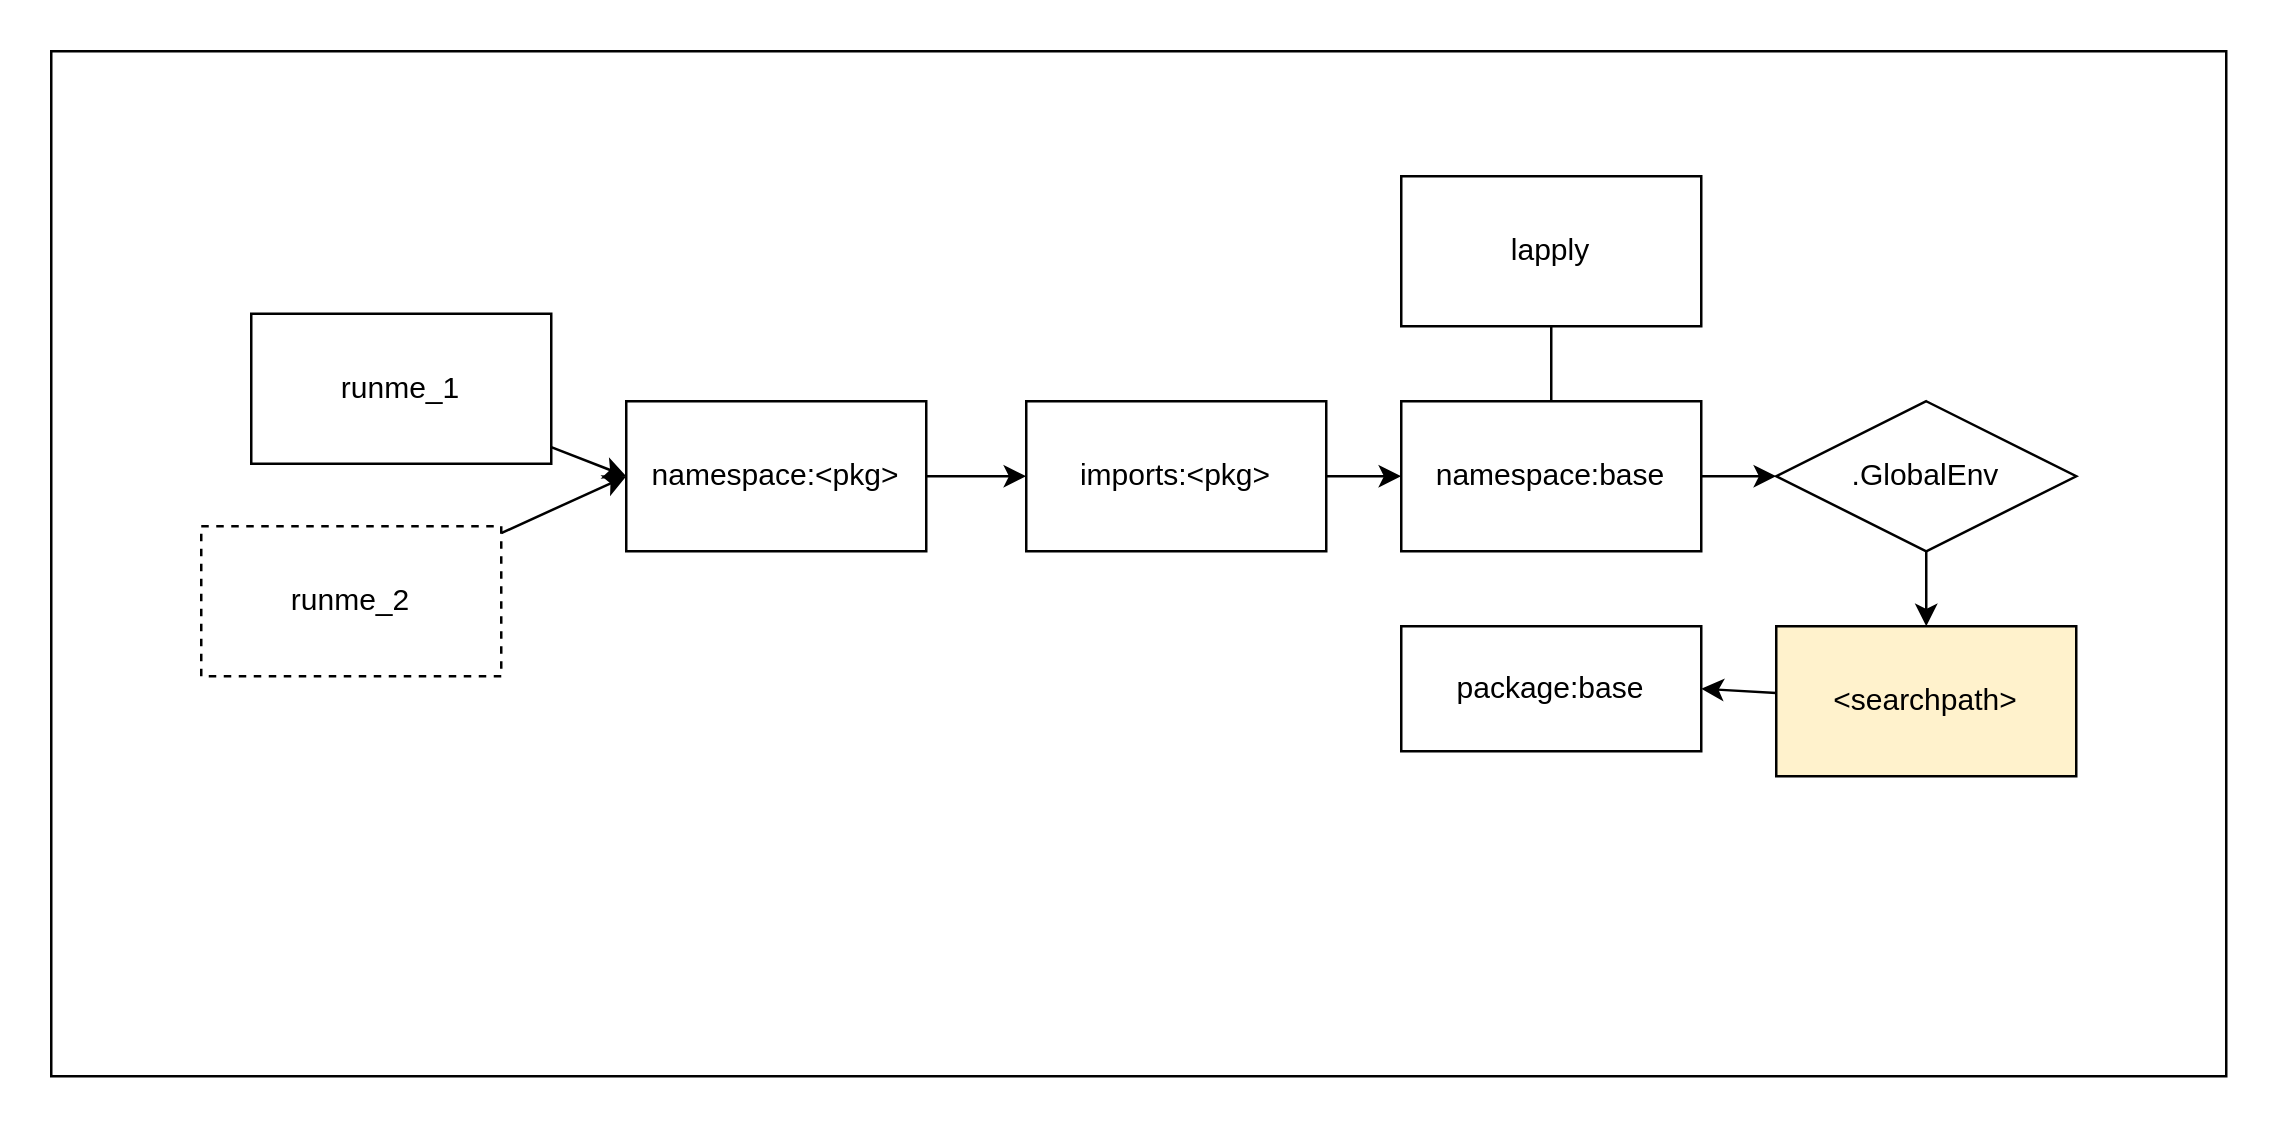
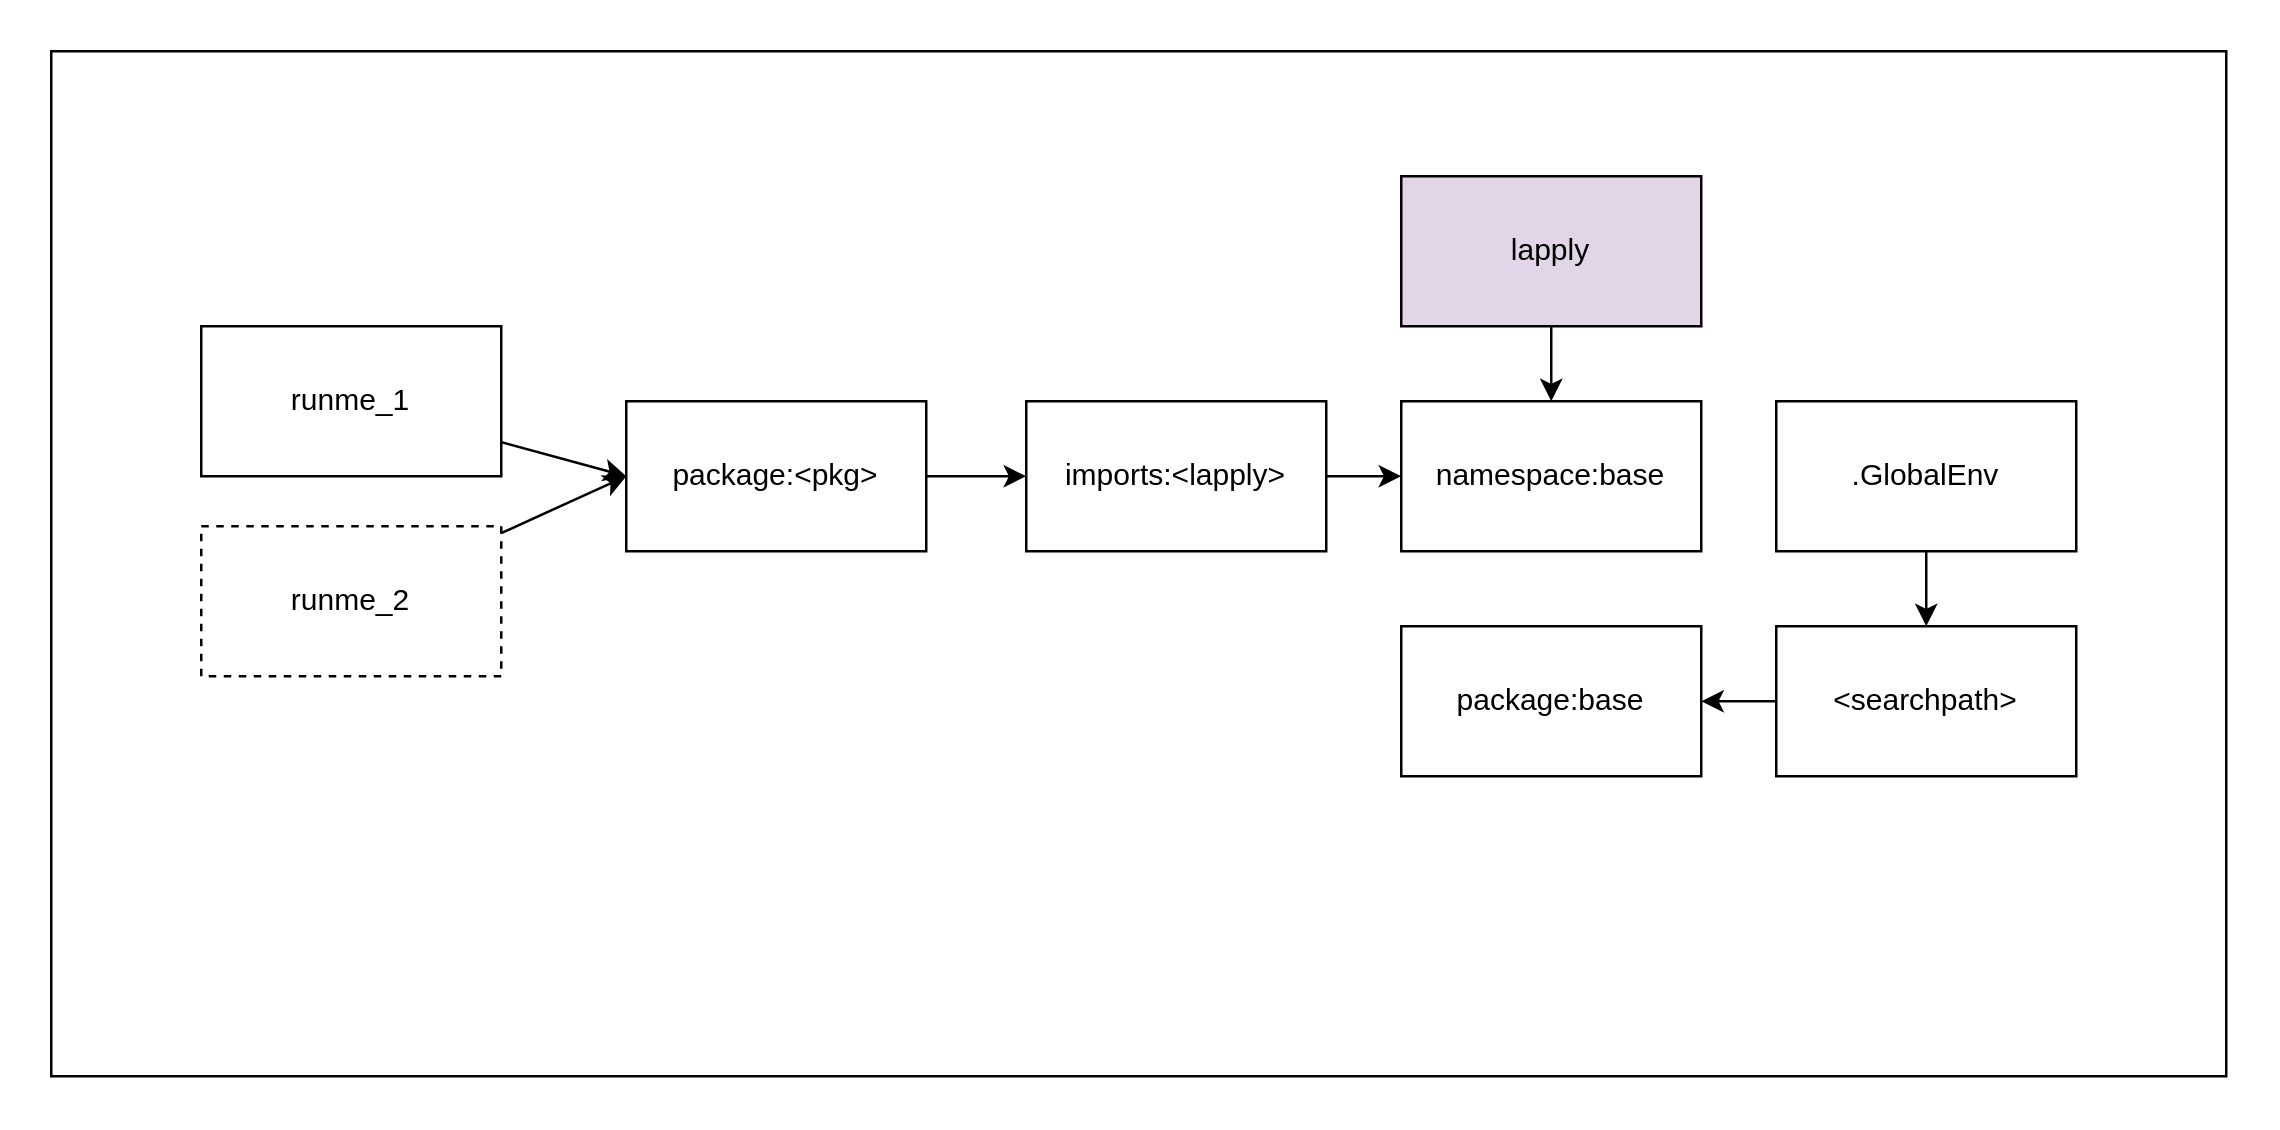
(1551, 251) -> (1551, 251)
(401, 389) -> (351, 401)
(1551, 390) -> (1551, 383)
(776, 476) -> (776, 476)
(1176, 476) -> (1176, 476)
(1730, 476) -> none
(1926, 476) -> (1926, 476)
(1551, 689) -> (1551, 701)
(1926, 701) -> (1926, 701)
